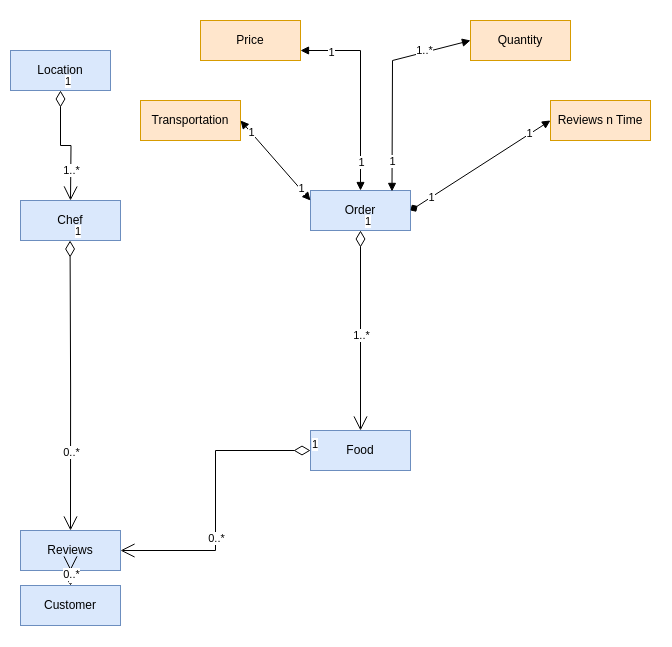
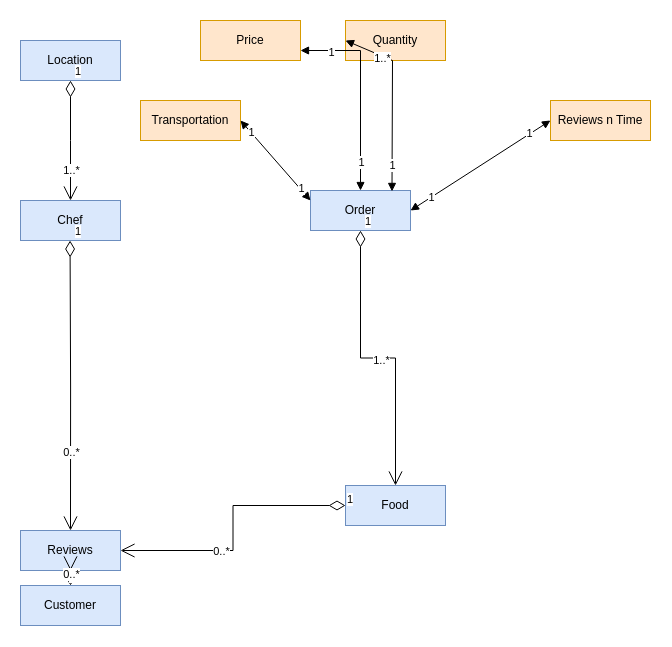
(521, 41) -> (396, 41)
(61, 71) -> (71, 61)
(419, 205) -> (418, 206)
(361, 451) -> (396, 506)
